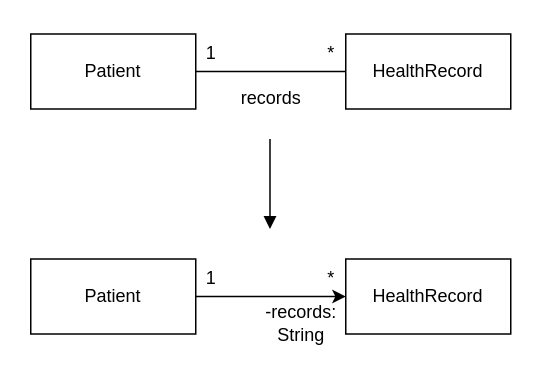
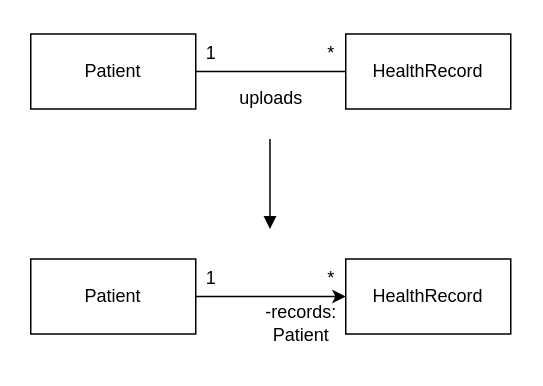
(272, 98) -> (272, 98)
(302, 323) -> (302, 323)
